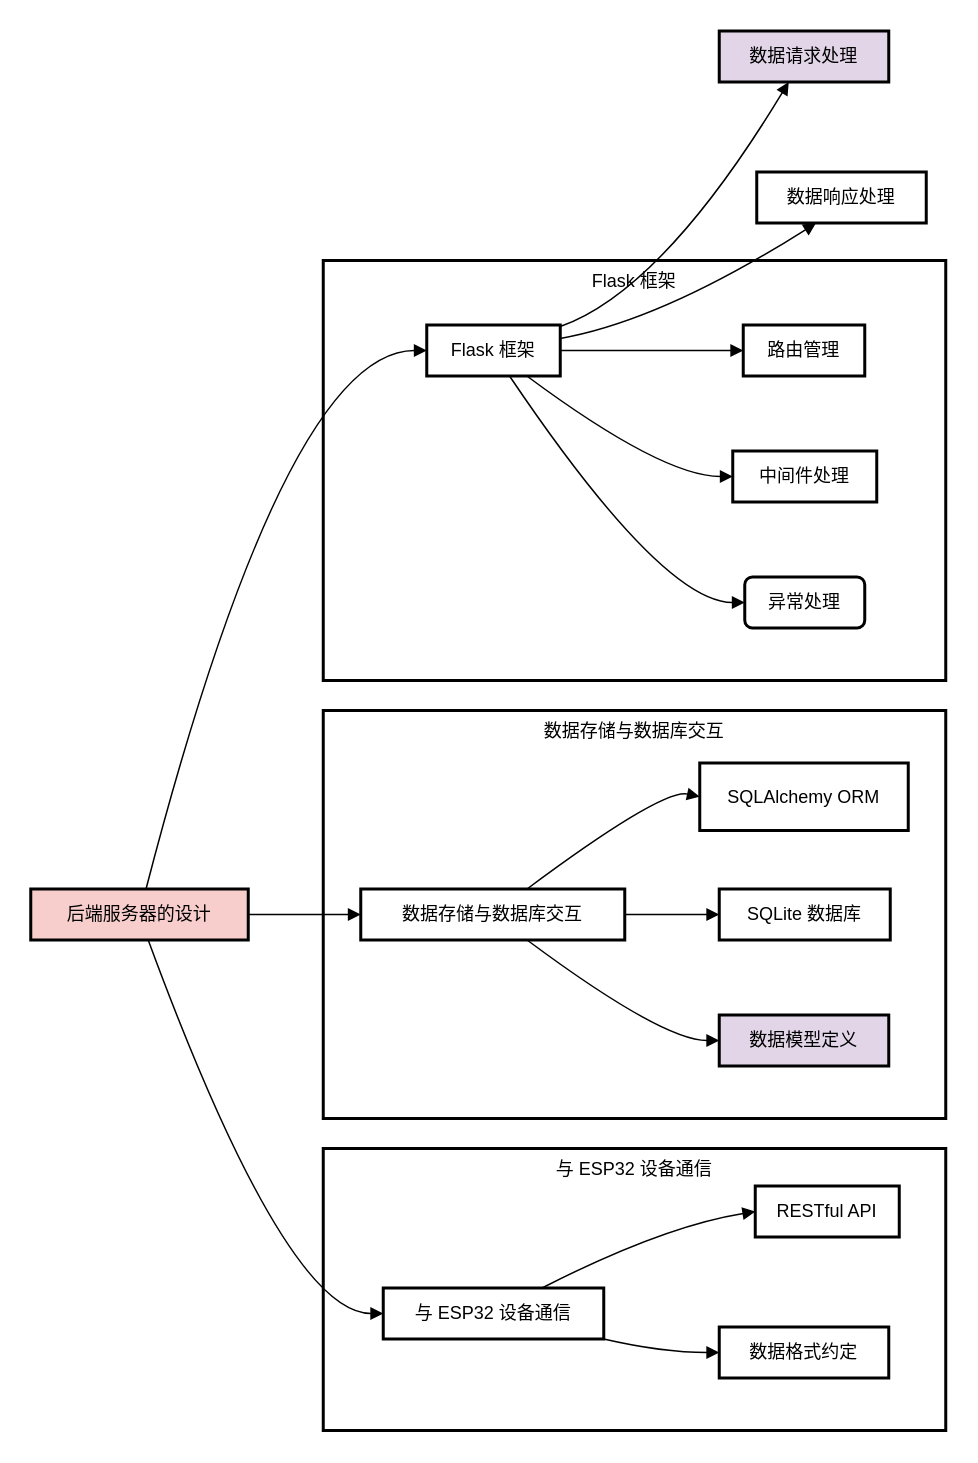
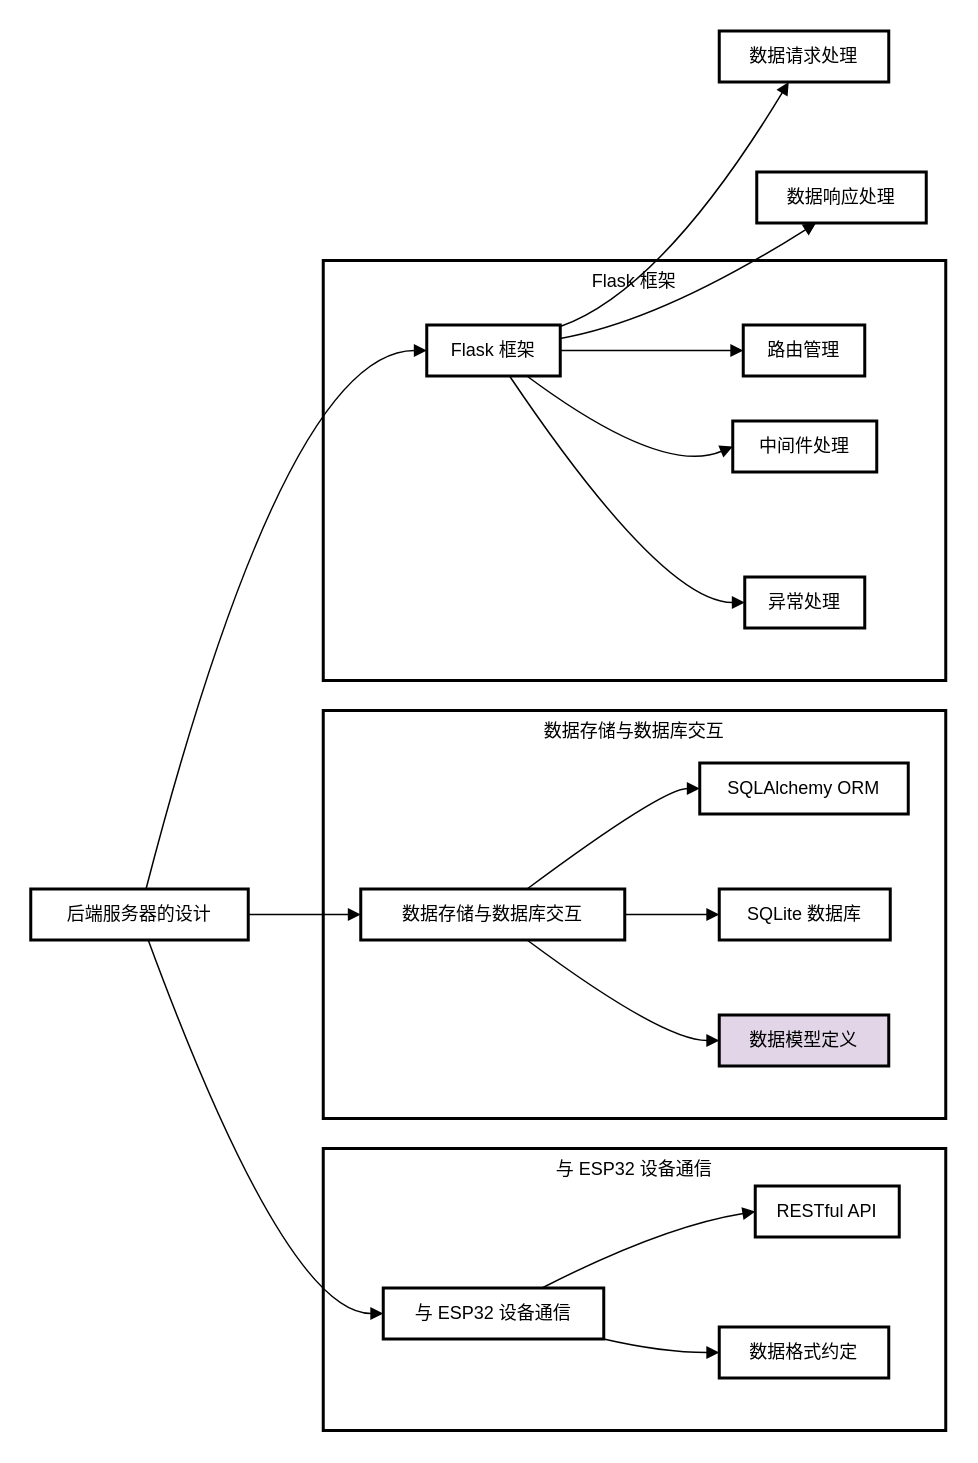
(804, 56) -> (804, 56)
(805, 476) -> (805, 446)
(805, 602) -> (805, 602)
(804, 797) -> (804, 788)
(140, 914) -> (140, 914)
